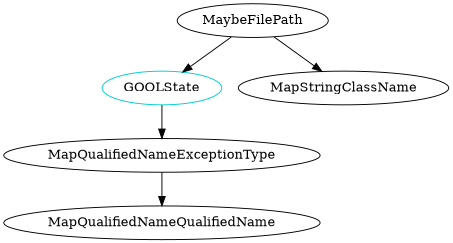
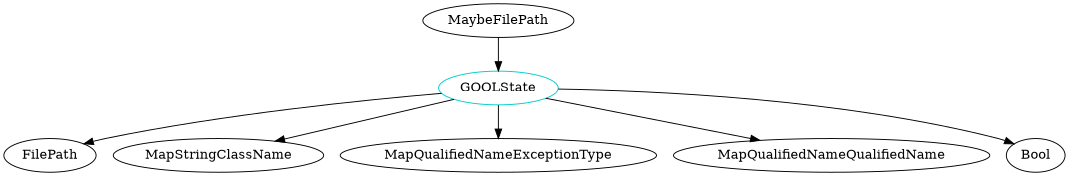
(294, 51) -> (369, 119)
none -> (50, 155)
none -> (1036, 155)
(162, 185) -> (648, 118)
